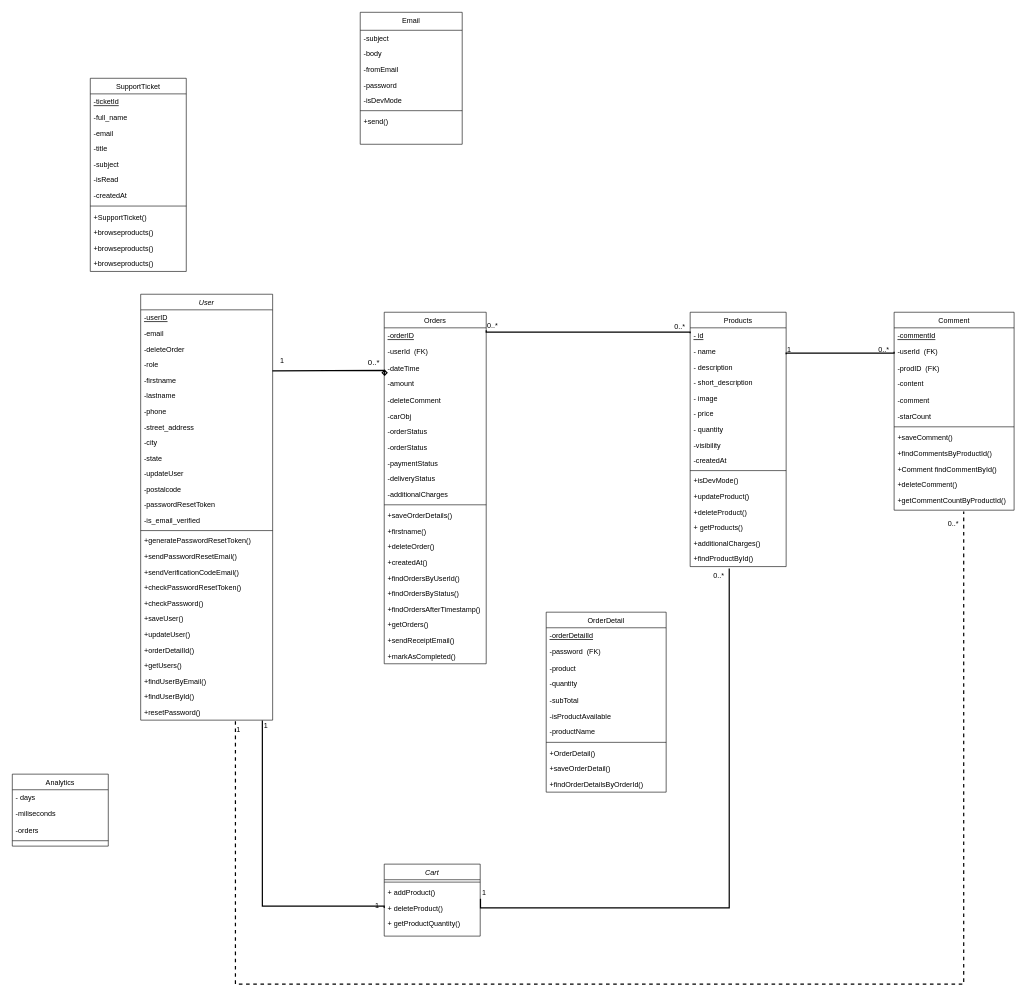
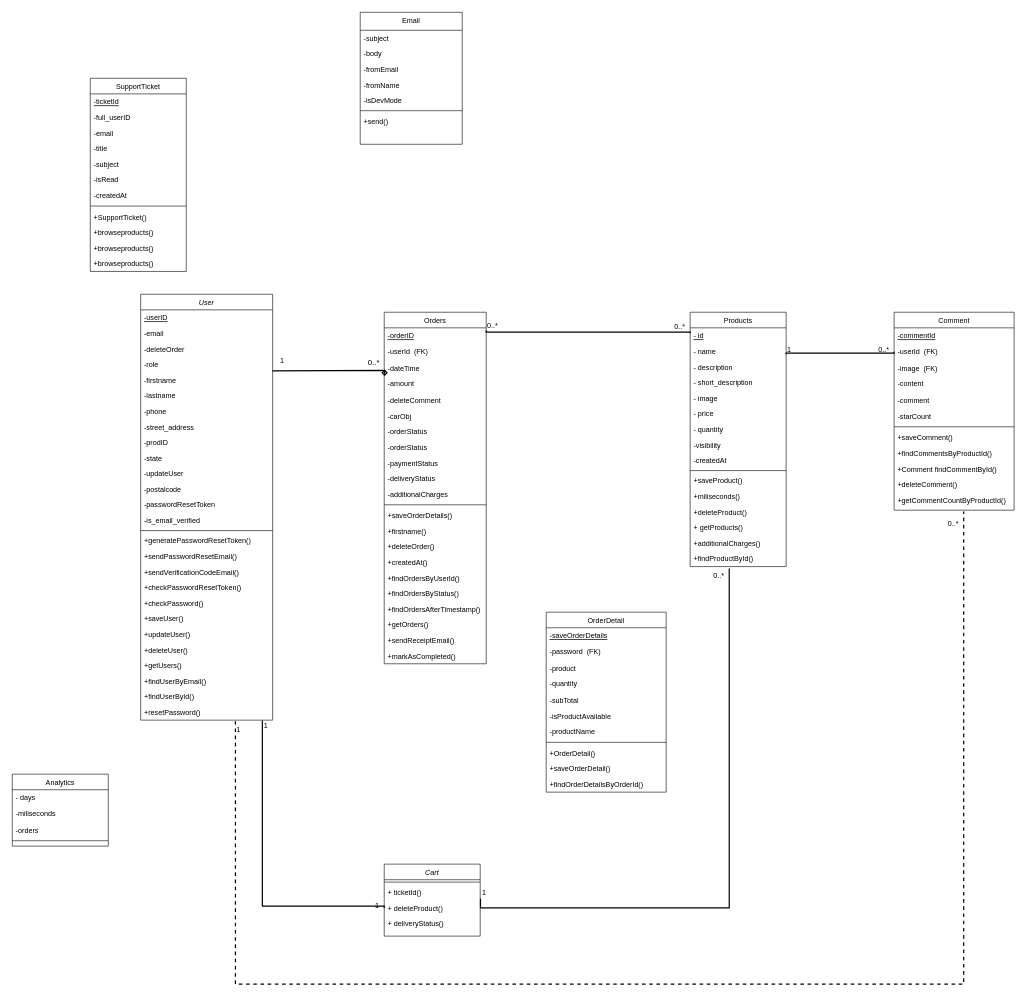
(382, 85) -> (382, 85)
(112, 118) -> (116, 118)
(923, 368) -> (920, 368)
(153, 443) -> (158, 443)
(717, 481) -> (722, 481)
(726, 497) -> (719, 497)
(576, 636) -> (582, 636)
(174, 650) -> (169, 650)
(415, 893) -> (410, 893)
(430, 924) -> (421, 924)
